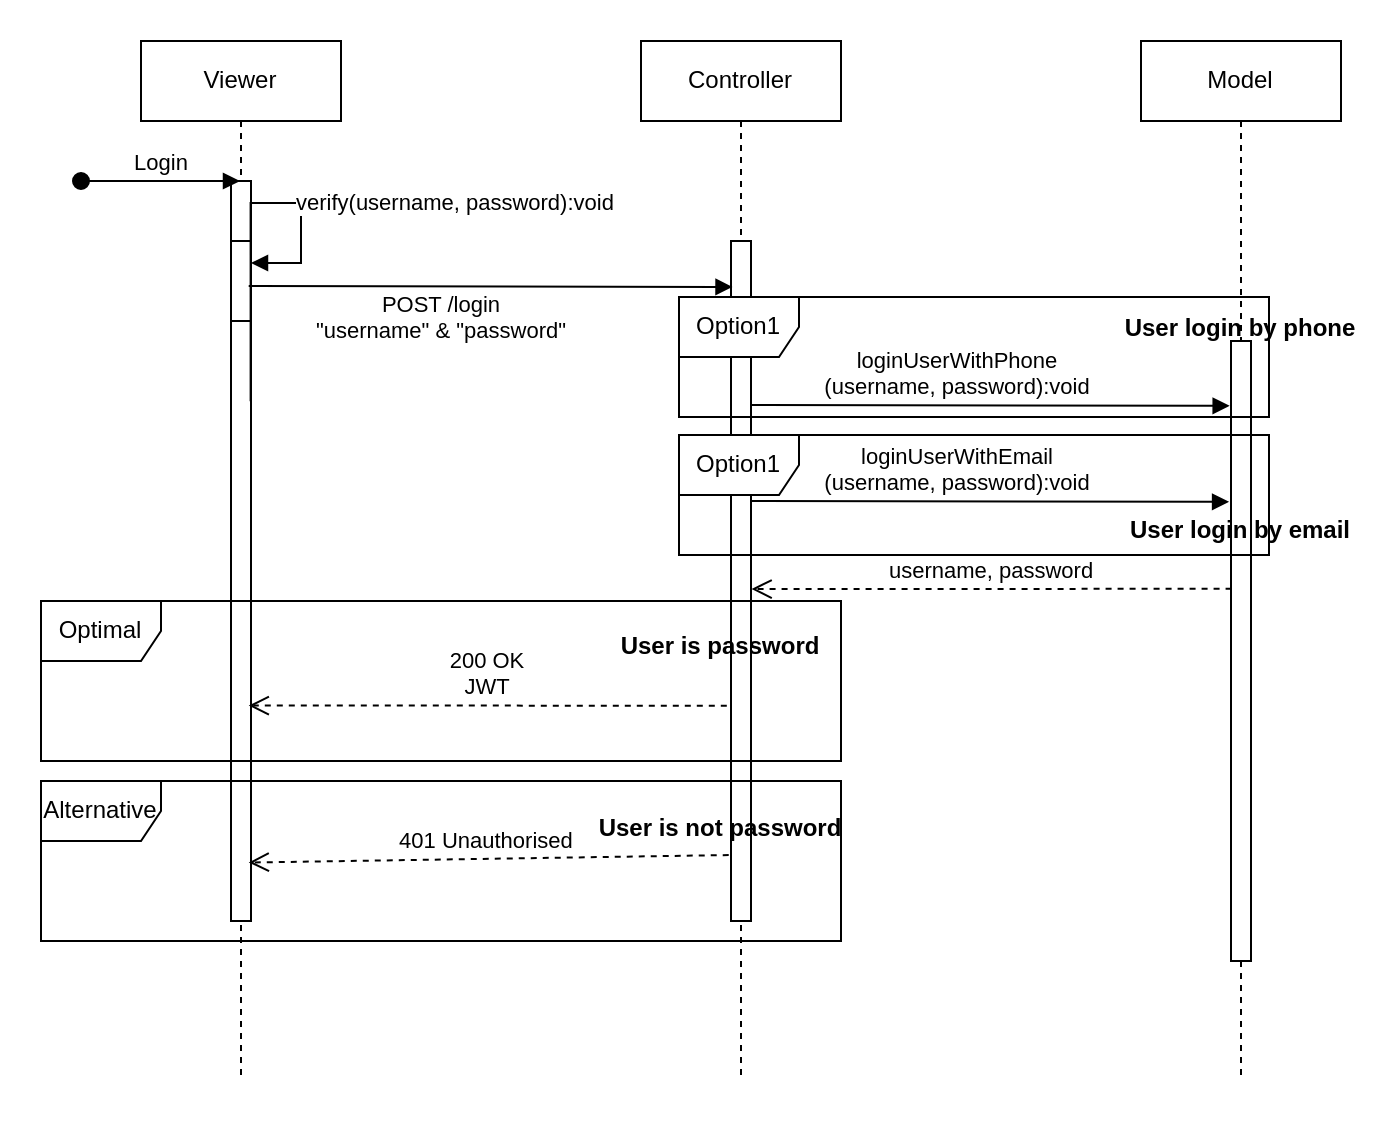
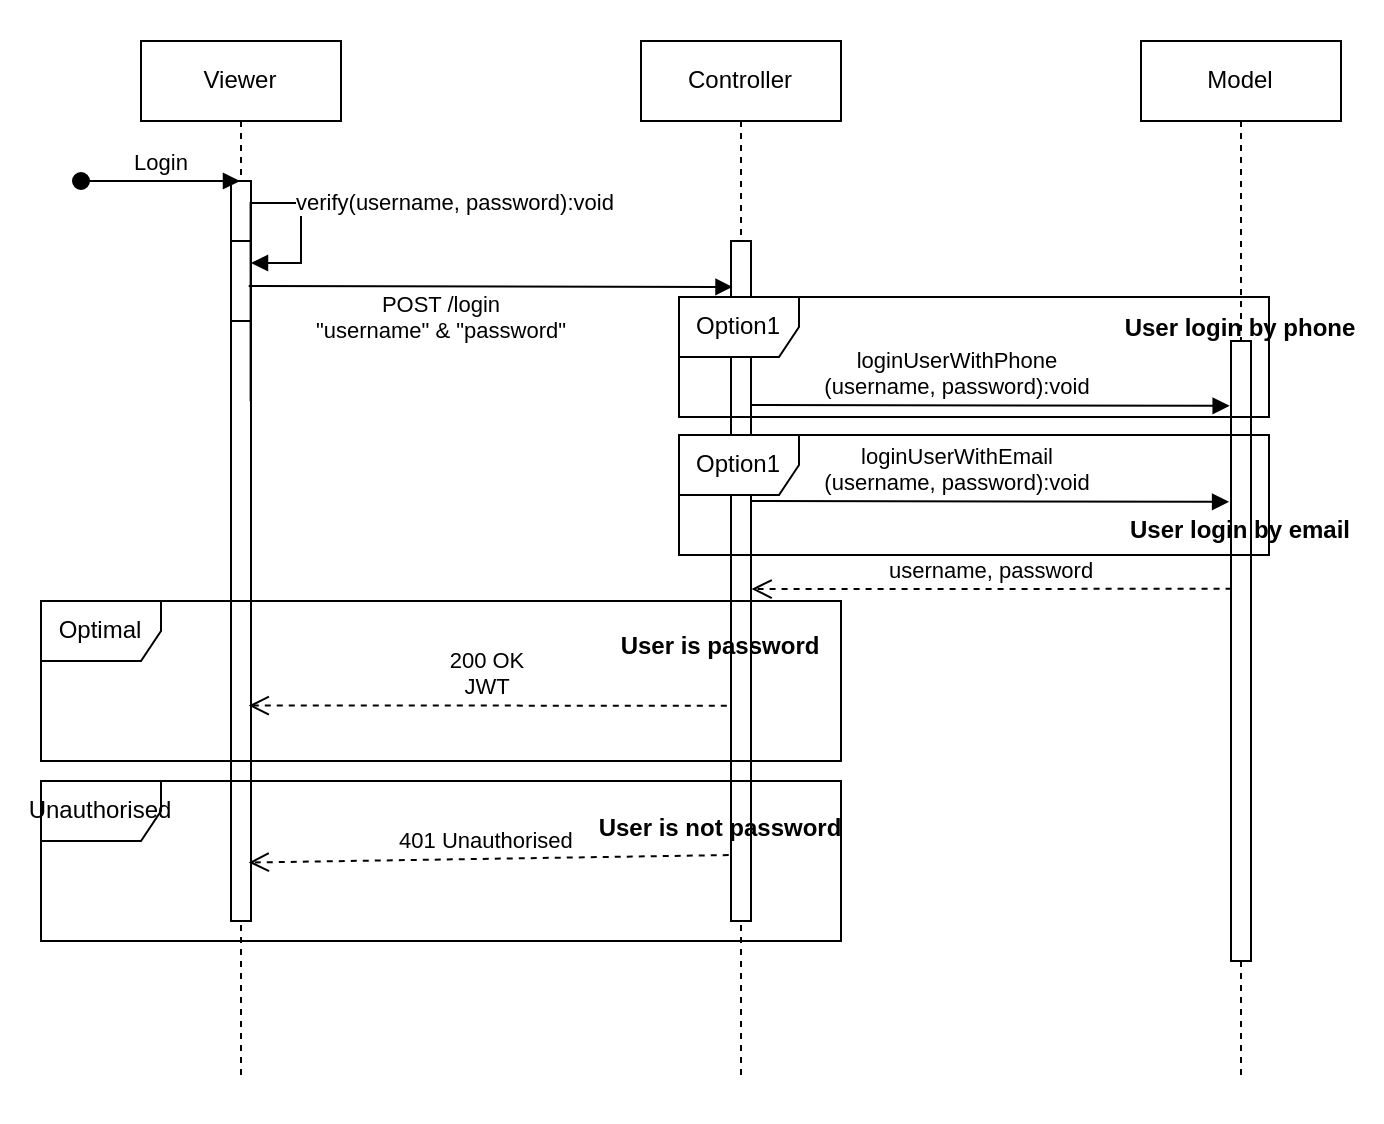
(101, 811) -> (101, 811)
